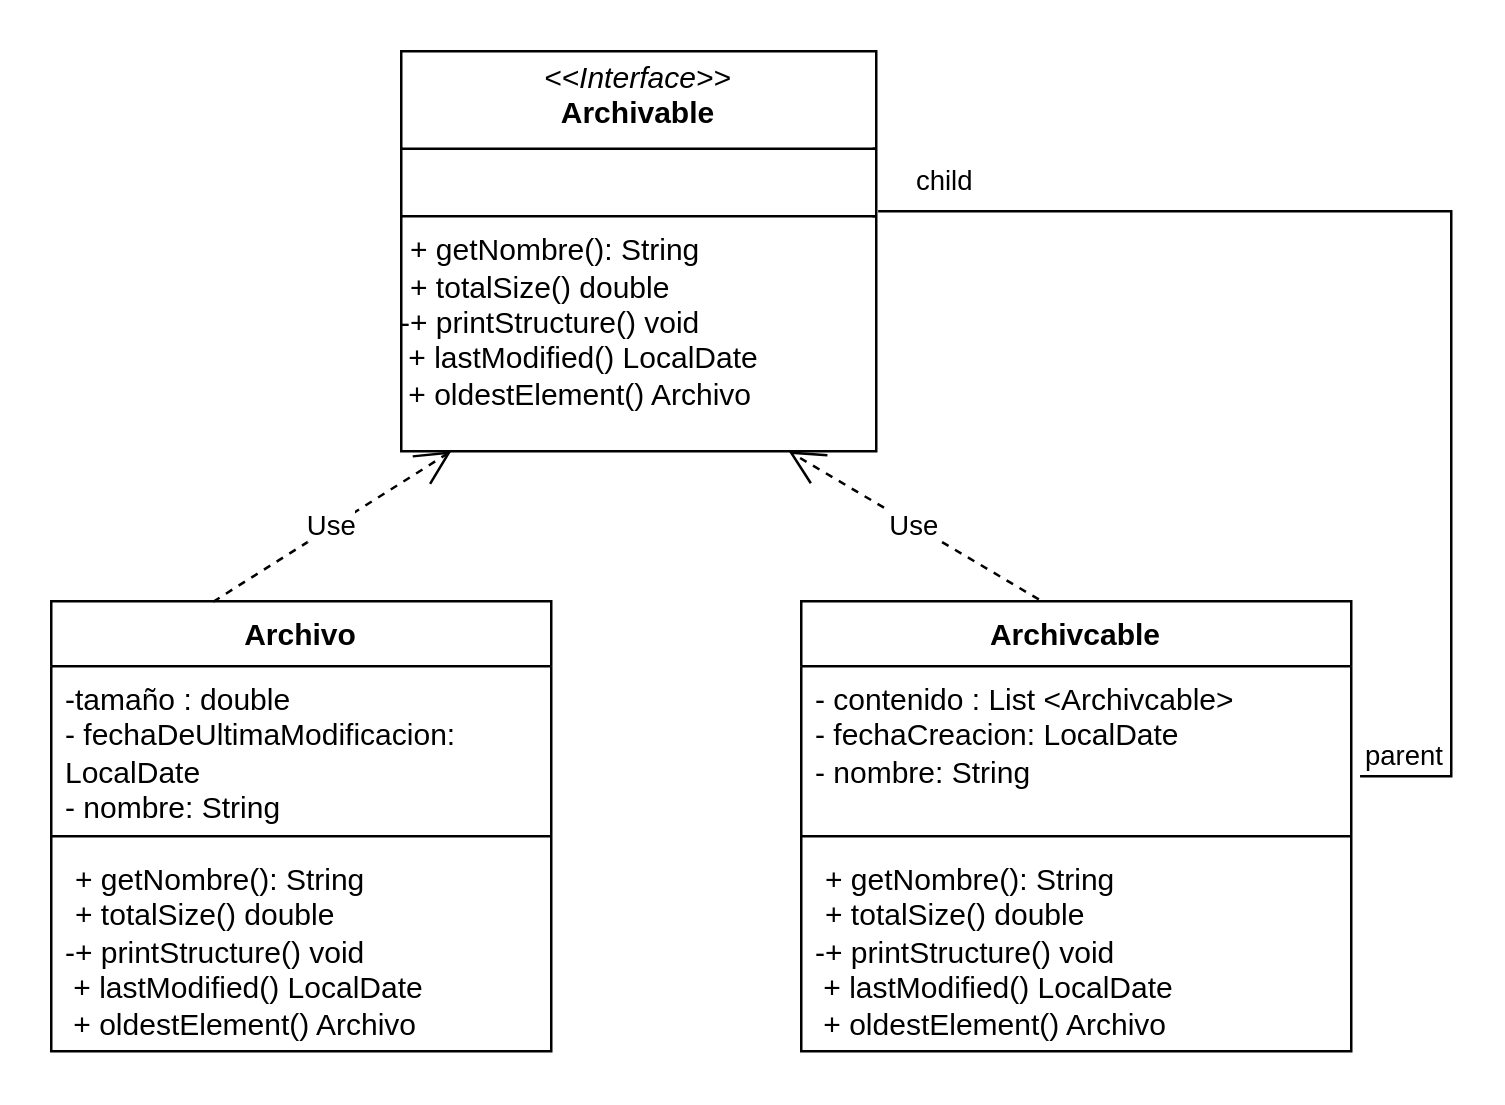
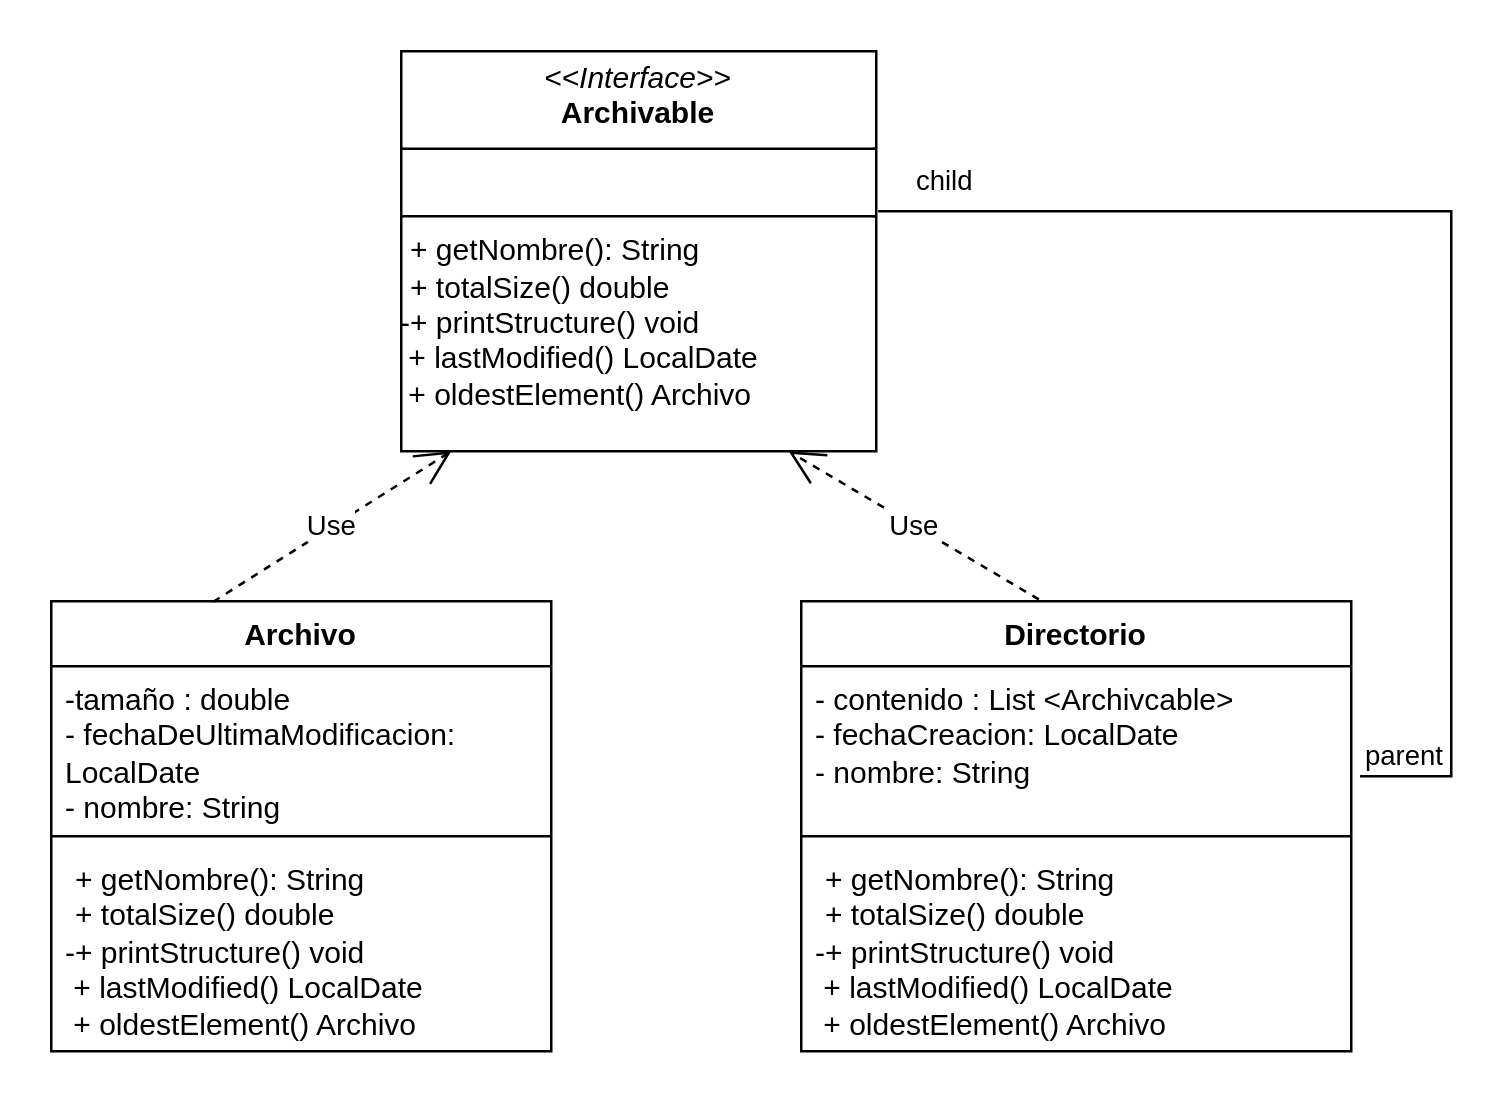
(1076, 637) -> (1076, 637)
